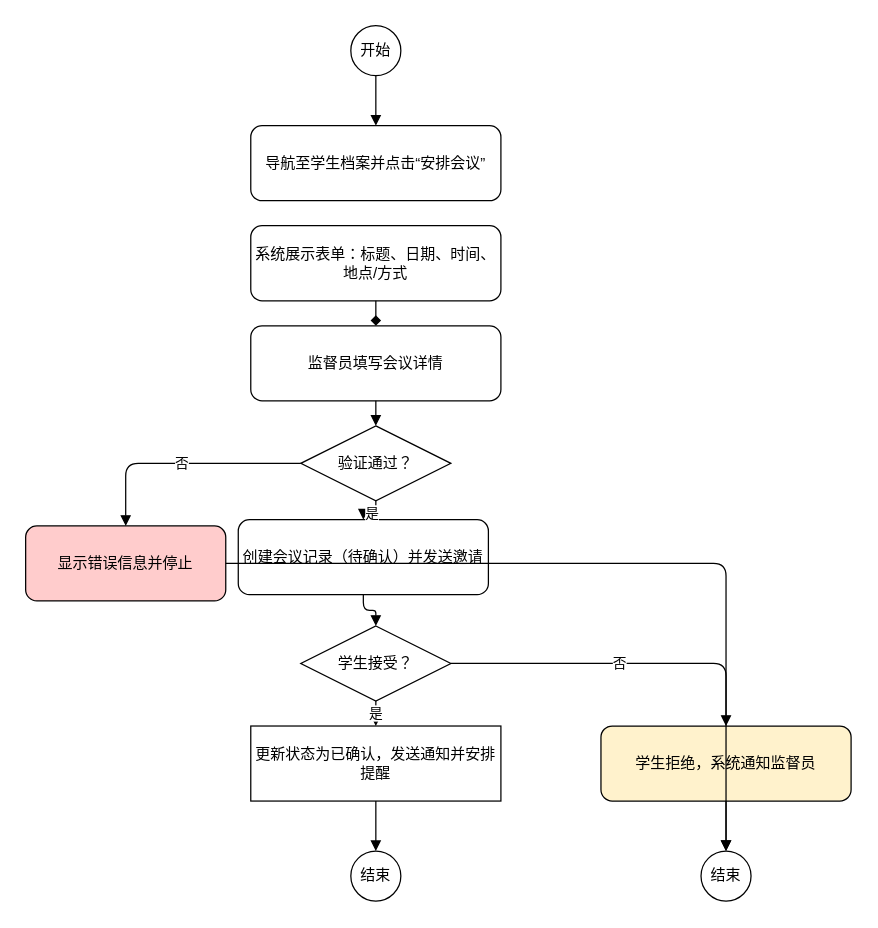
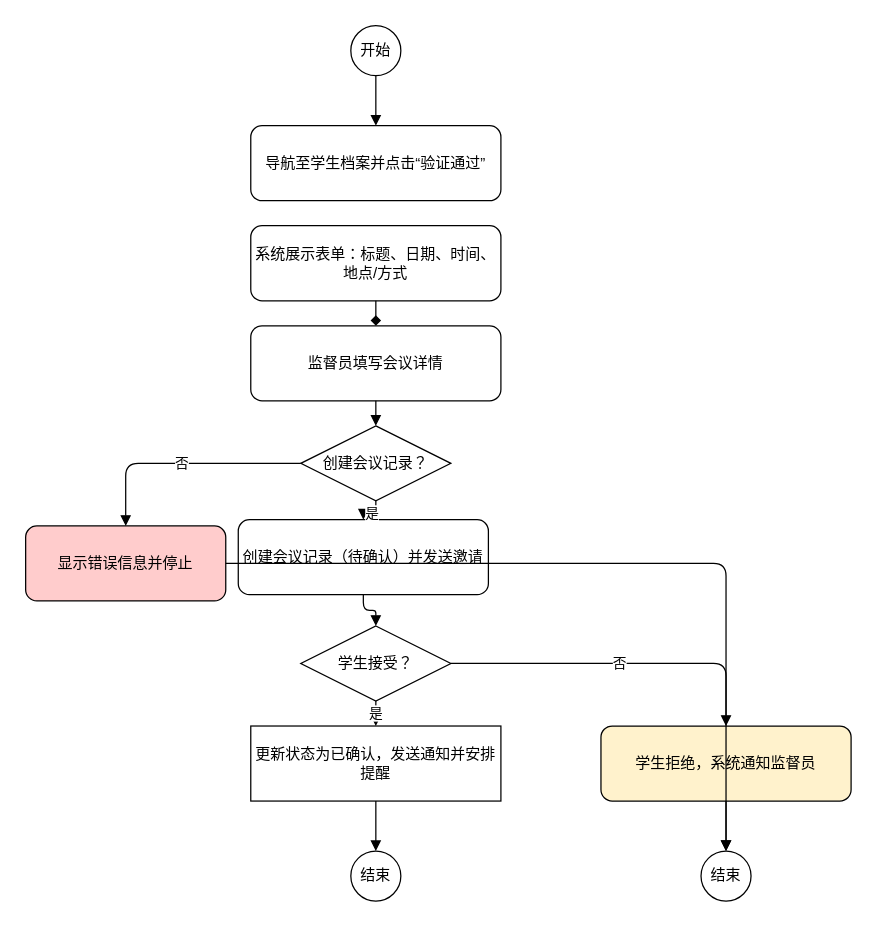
(376, 163) -> (376, 163)
(376, 463) -> (376, 463)
